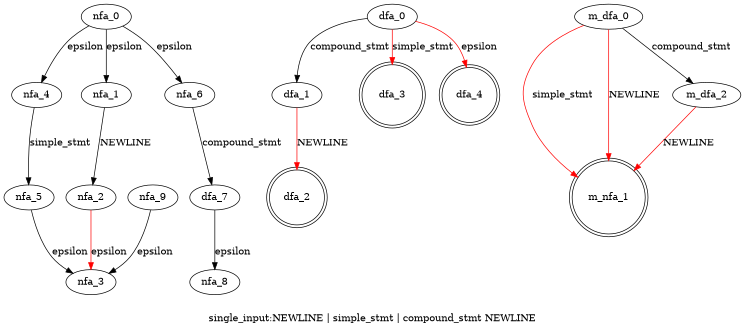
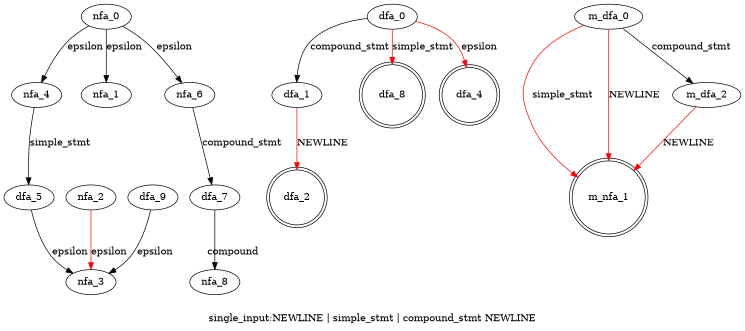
(392, 95) -> (392, 95)
(99, 143) -> none
(29, 197) -> (29, 197)
(153, 197) -> (153, 197)
(233, 252) -> (233, 252)
